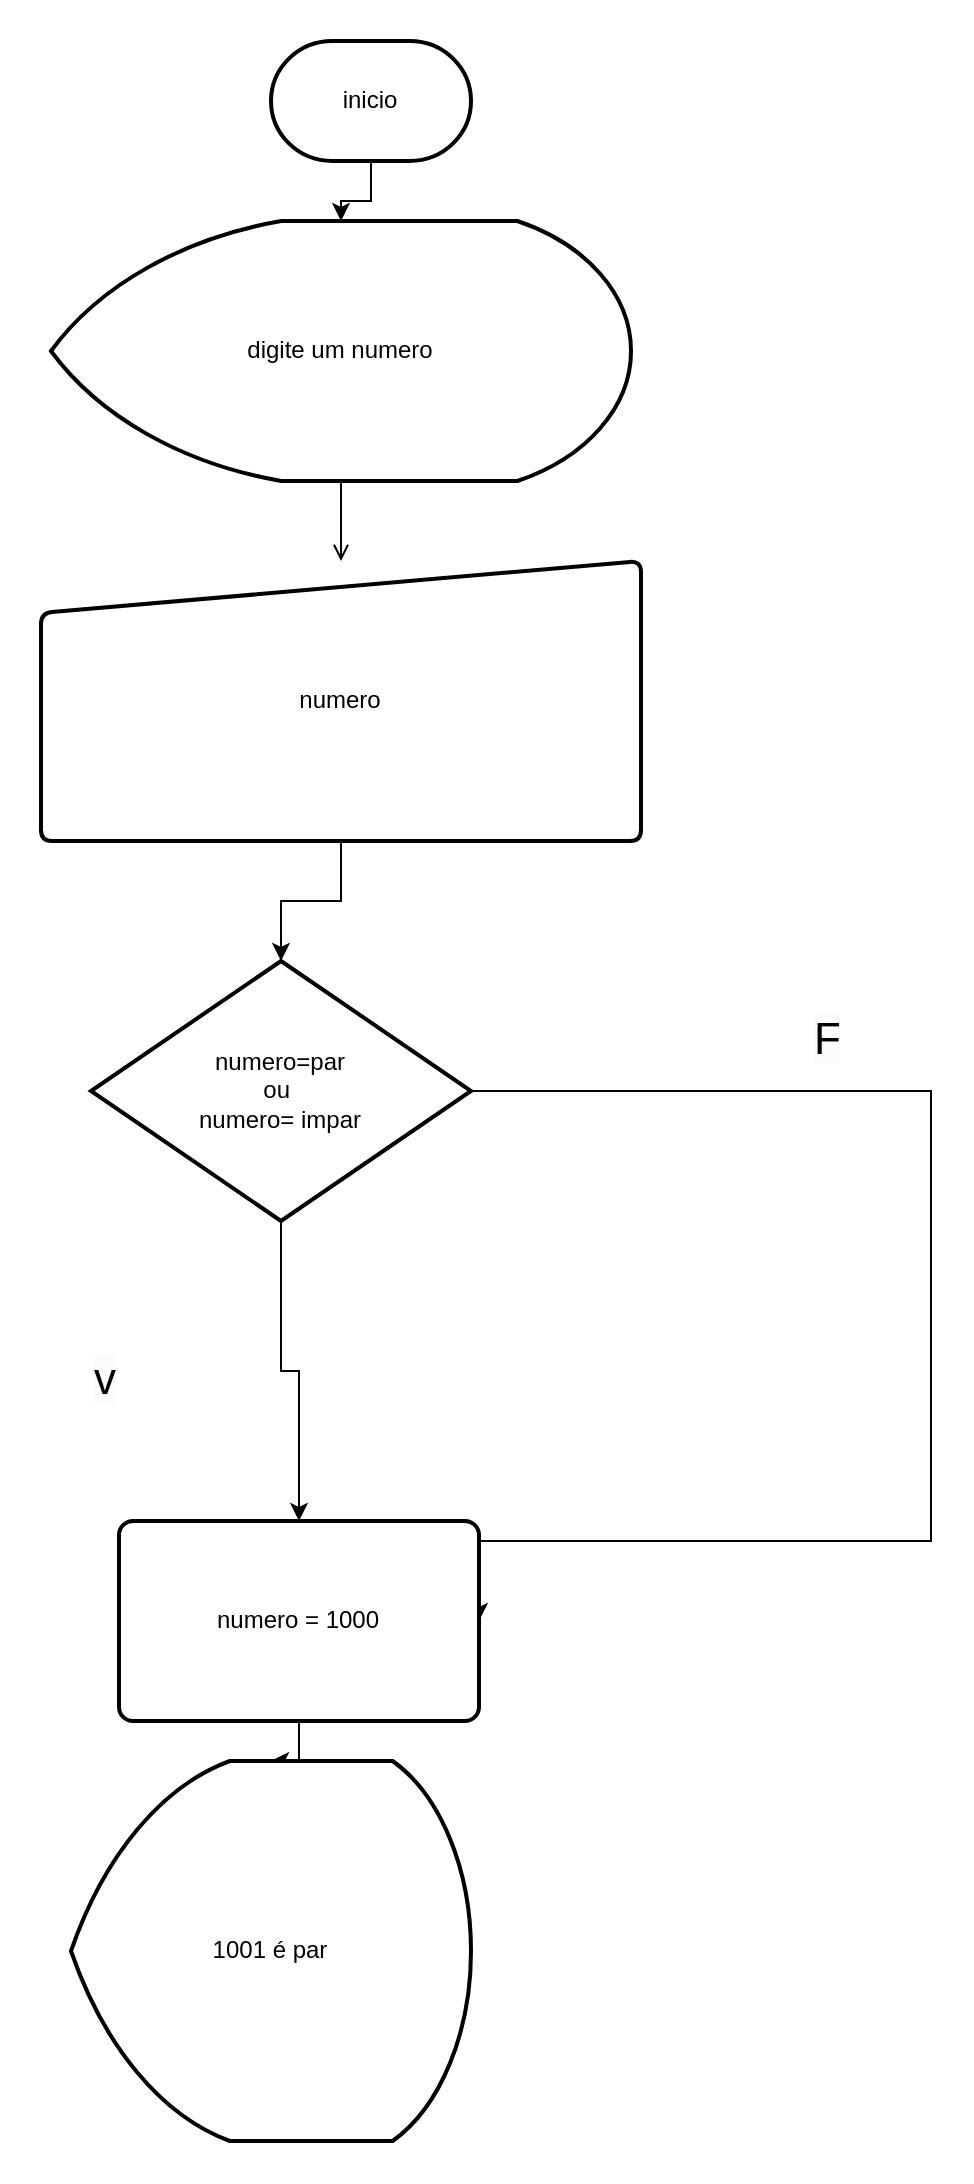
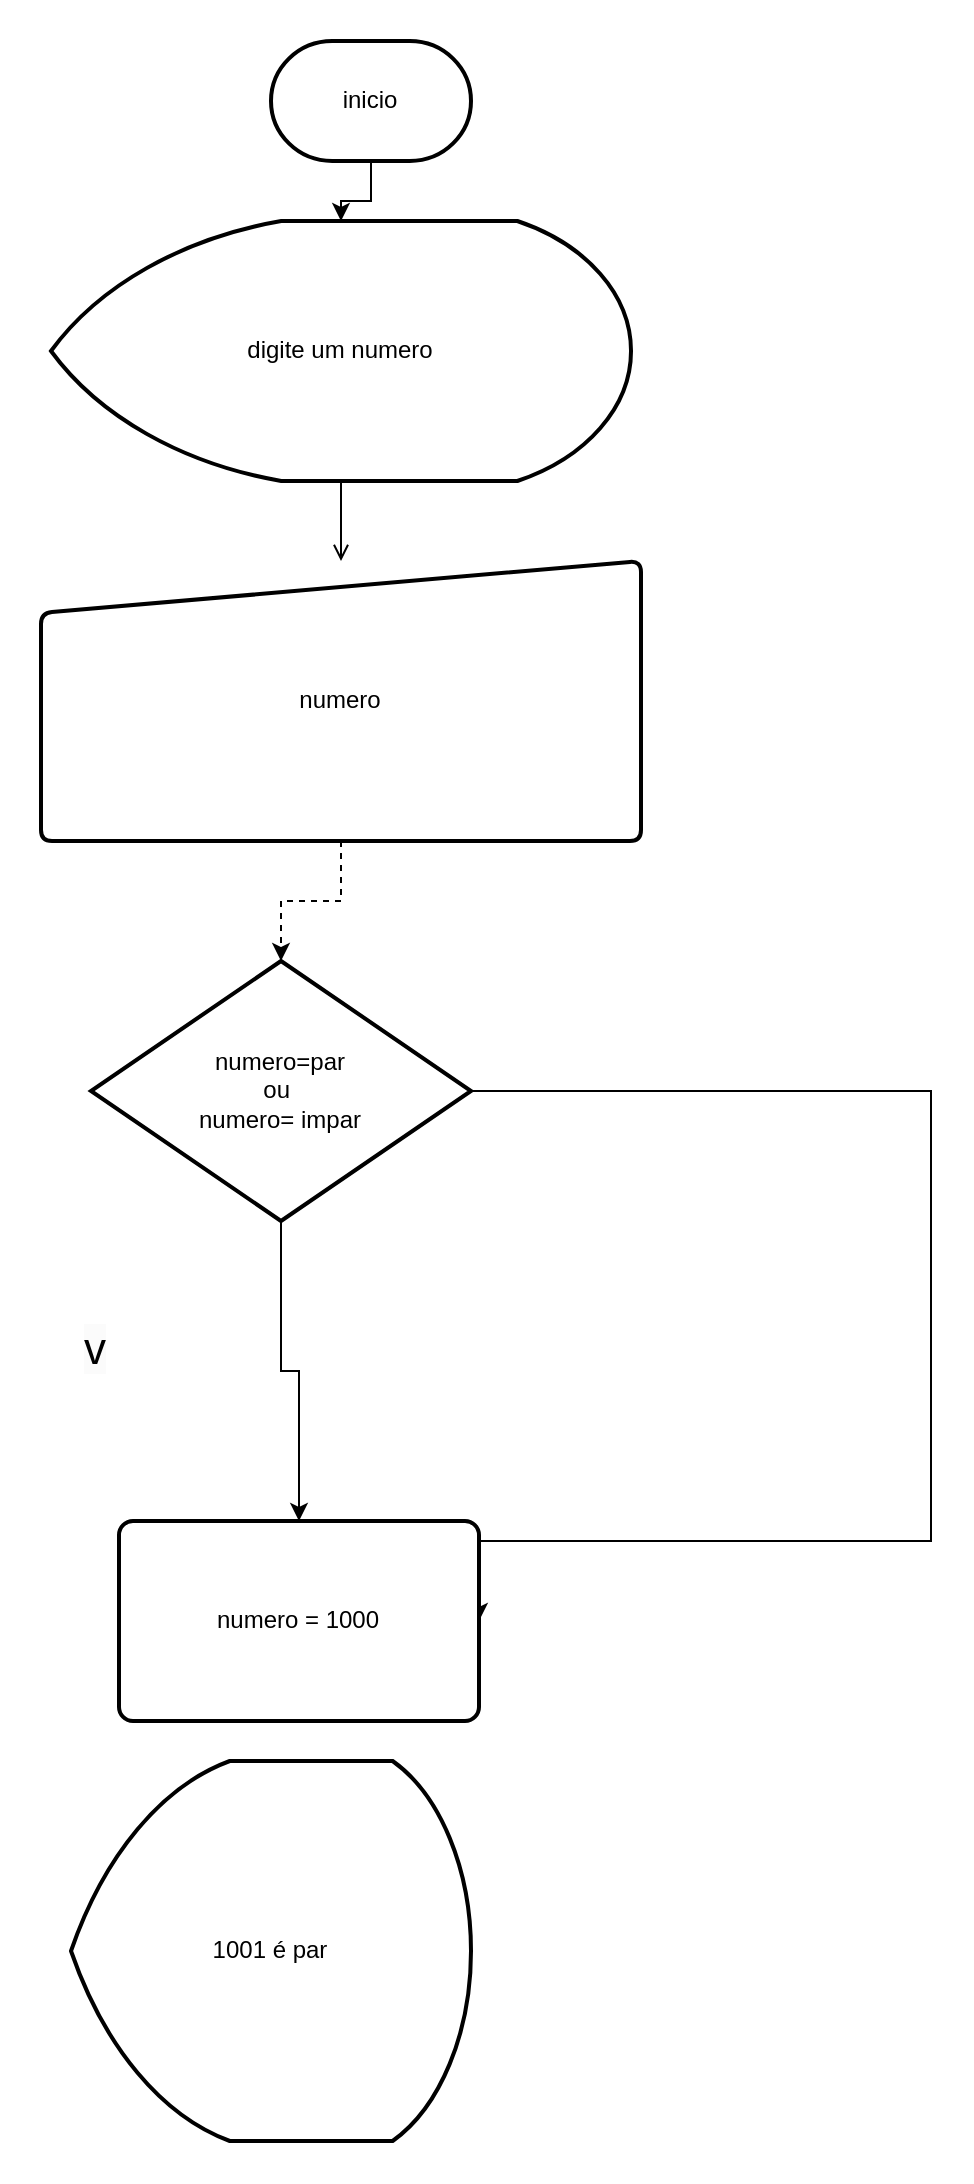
(316, 901) -> (316, 901)
(851, 1041) -> none
(131, 1381) -> (121, 1351)
(299, 1740) -> none
